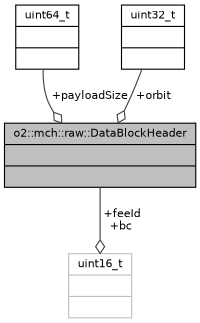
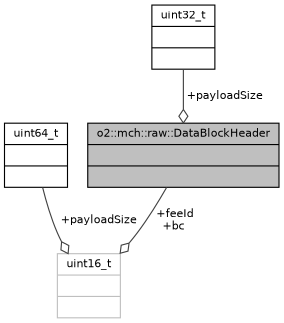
(45, 92) -> (51, 215)
(152, 96) -> (223, 96)
